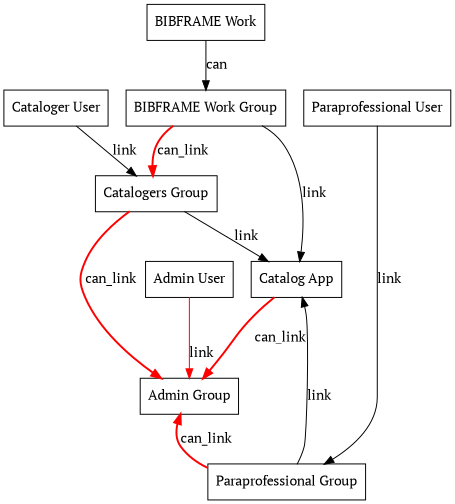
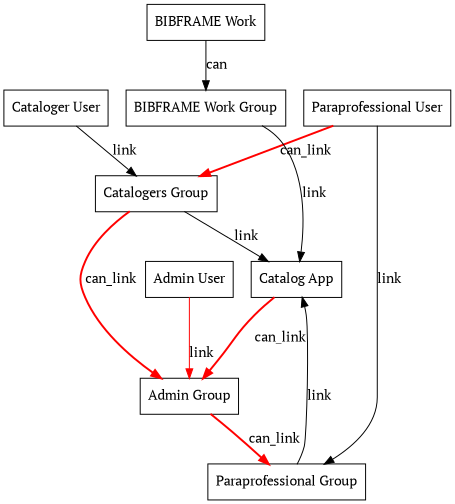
(158, 143) -> (271, 149)
(184, 451) -> (236, 435)
